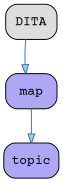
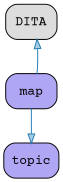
(25, 52) -> (38, 61)
